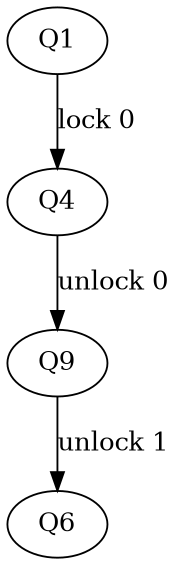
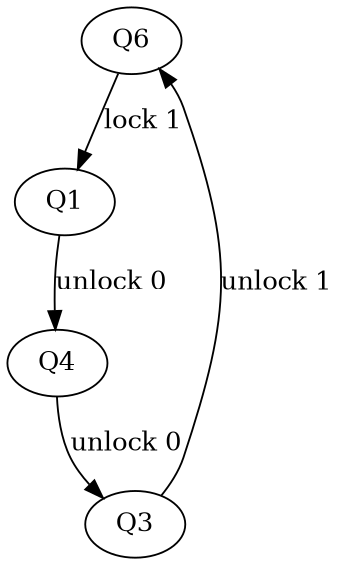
none -> (102, 113)
(97, 121) -> (112, 283)
(57, 363) -> (135, 524)
